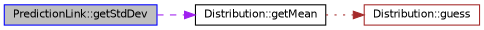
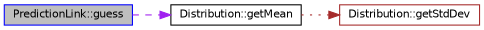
(81, 15) -> (68, 15)
(422, 15) -> (410, 15)
